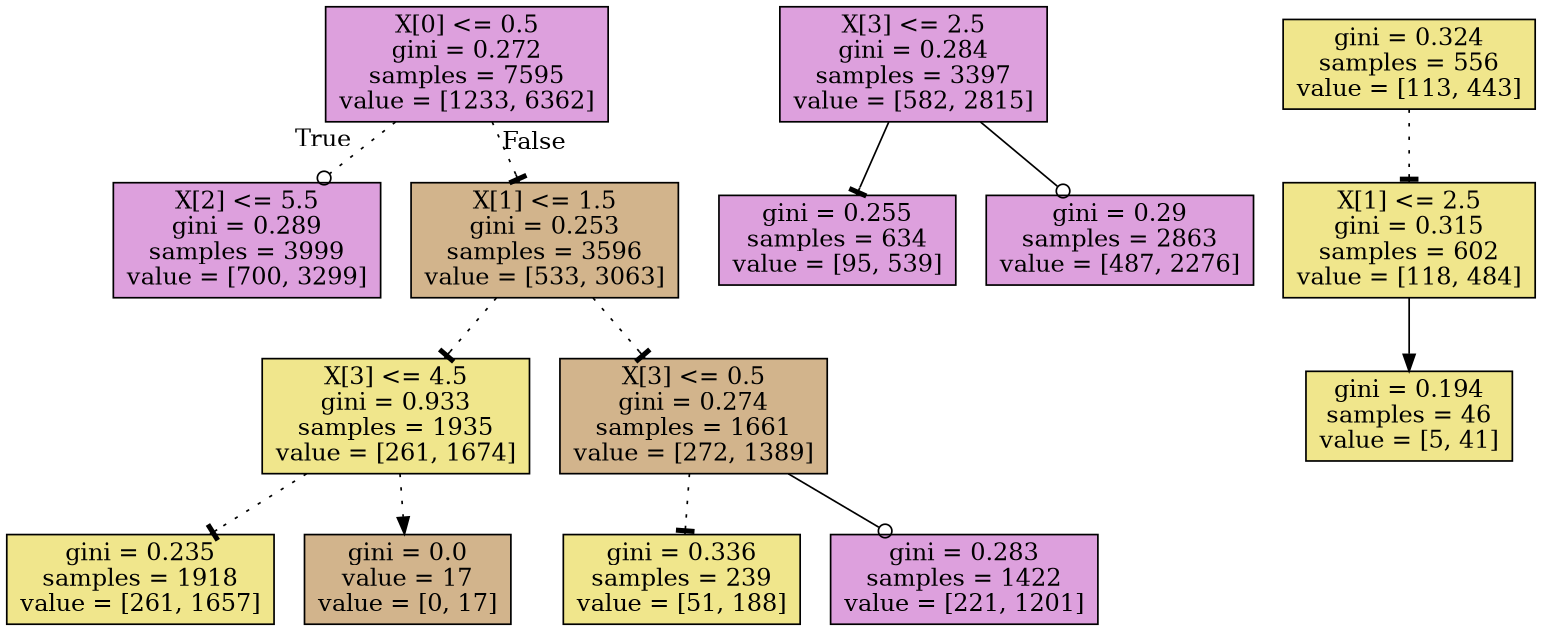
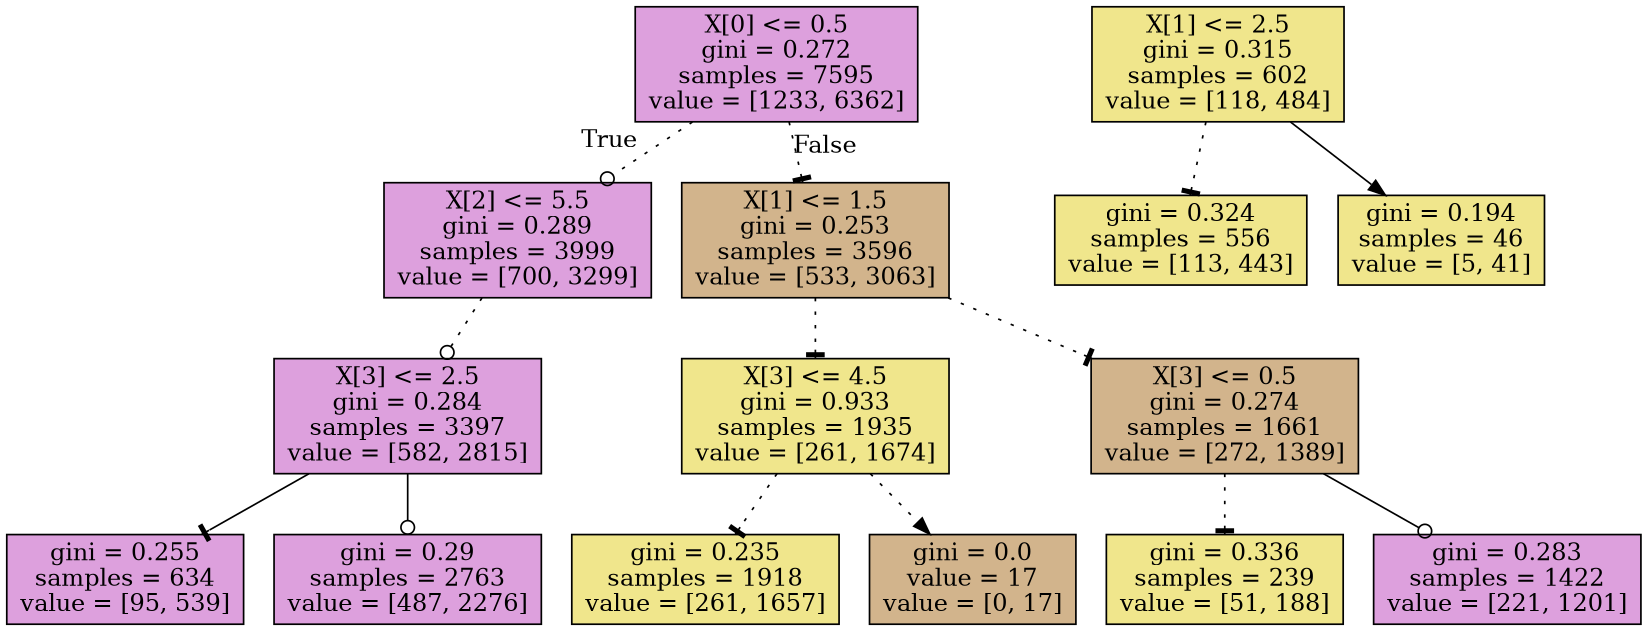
(1409, 142) -> (1199, 154)
(1120, 240) -> (408, 579)
none -> (466, 322)
